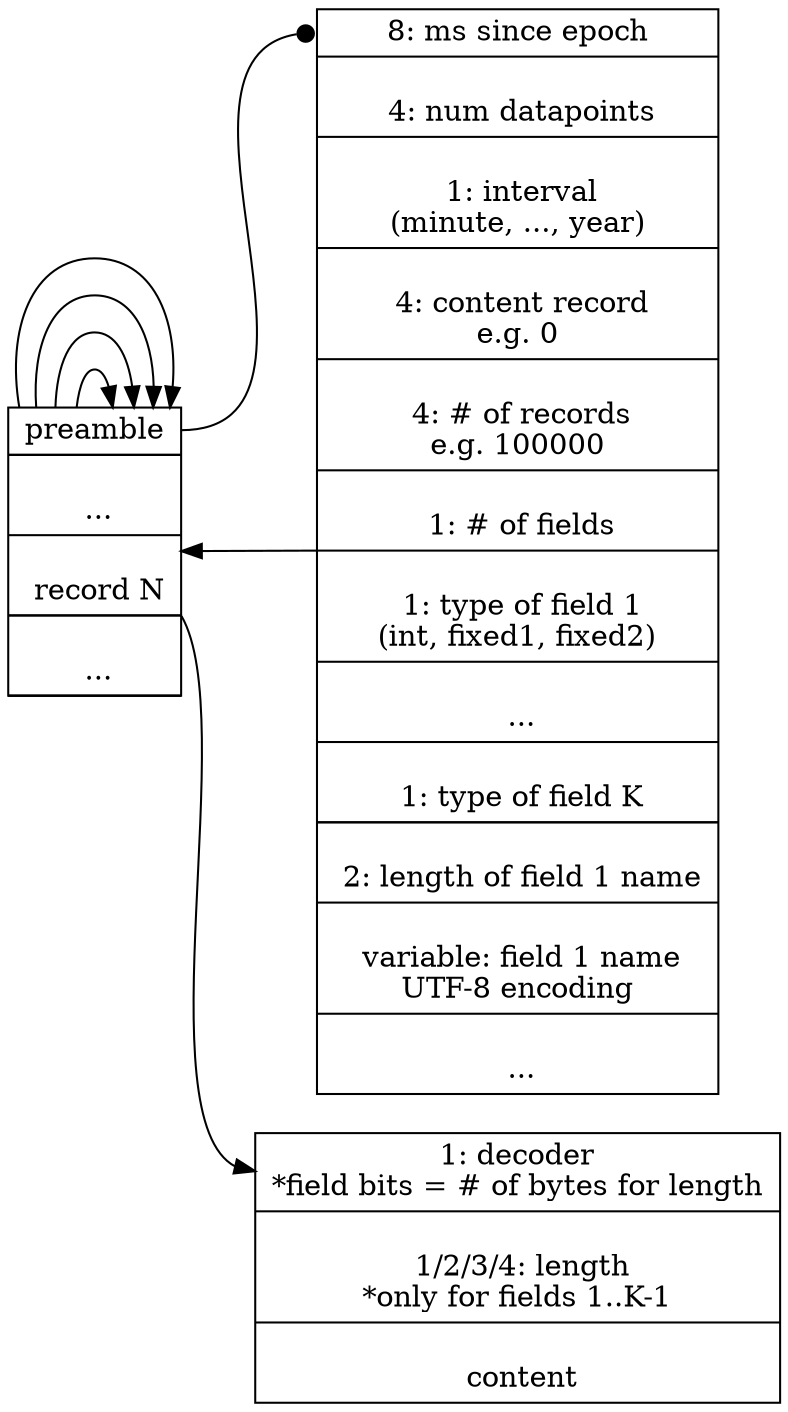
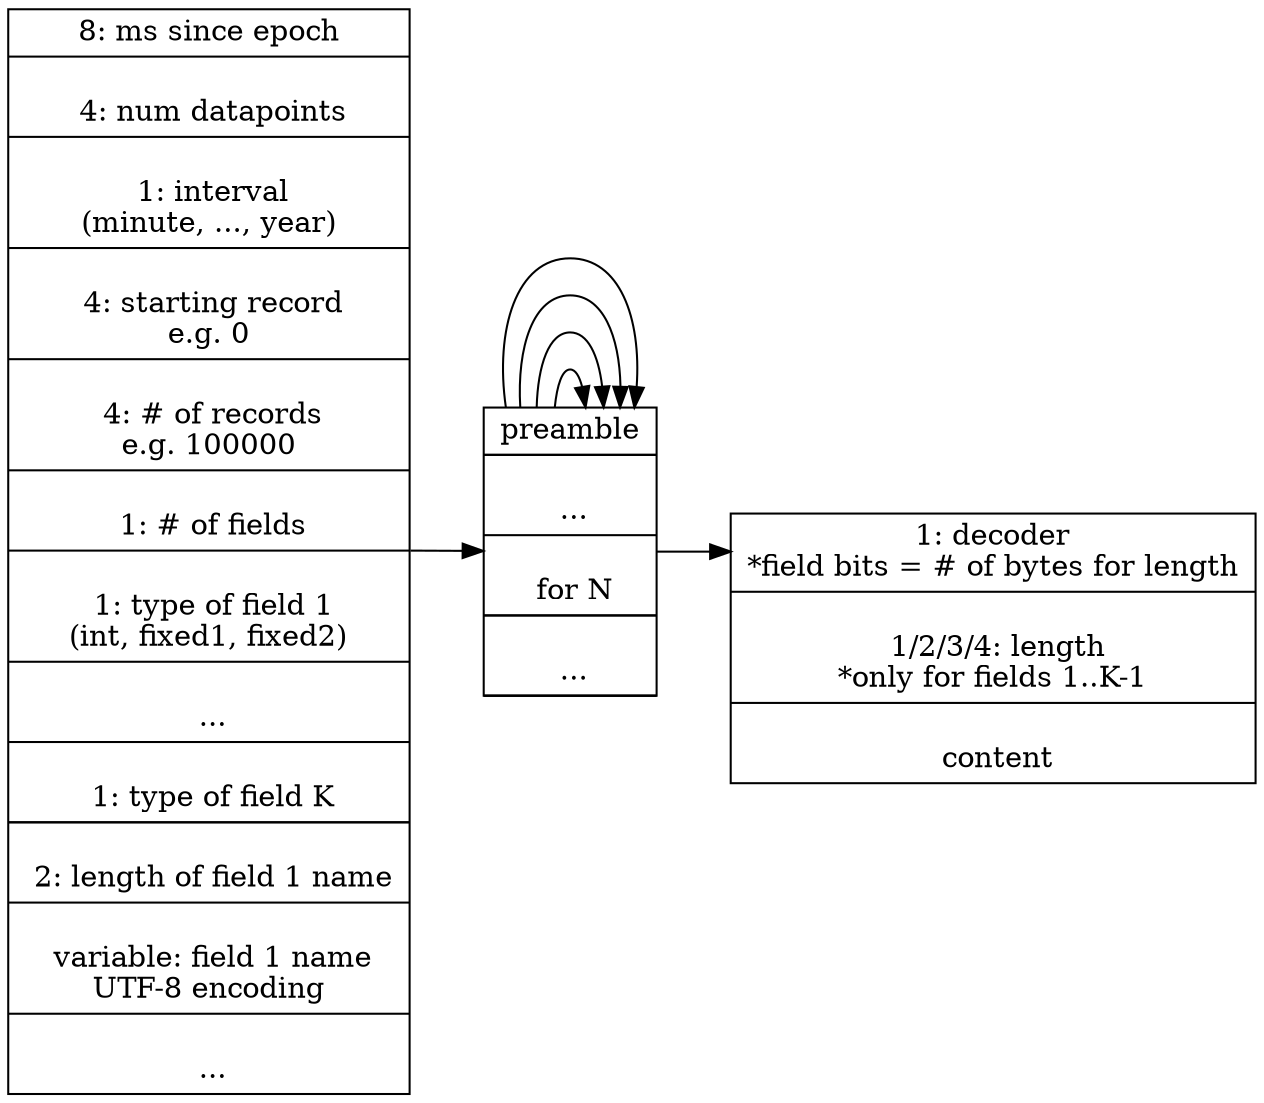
(249, 240) -> none
(518, 304) -> (209, 304)
(95, 591) -> (570, 591)
